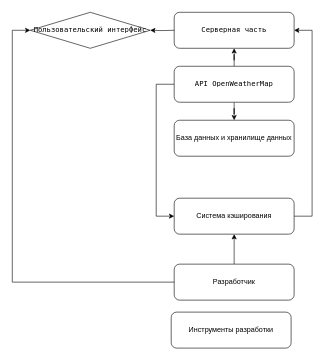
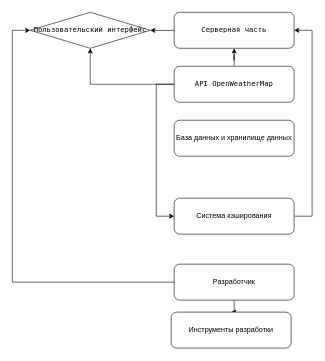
(234, 111) -> (90, 84)
(234, 239) -> (234, 310)
